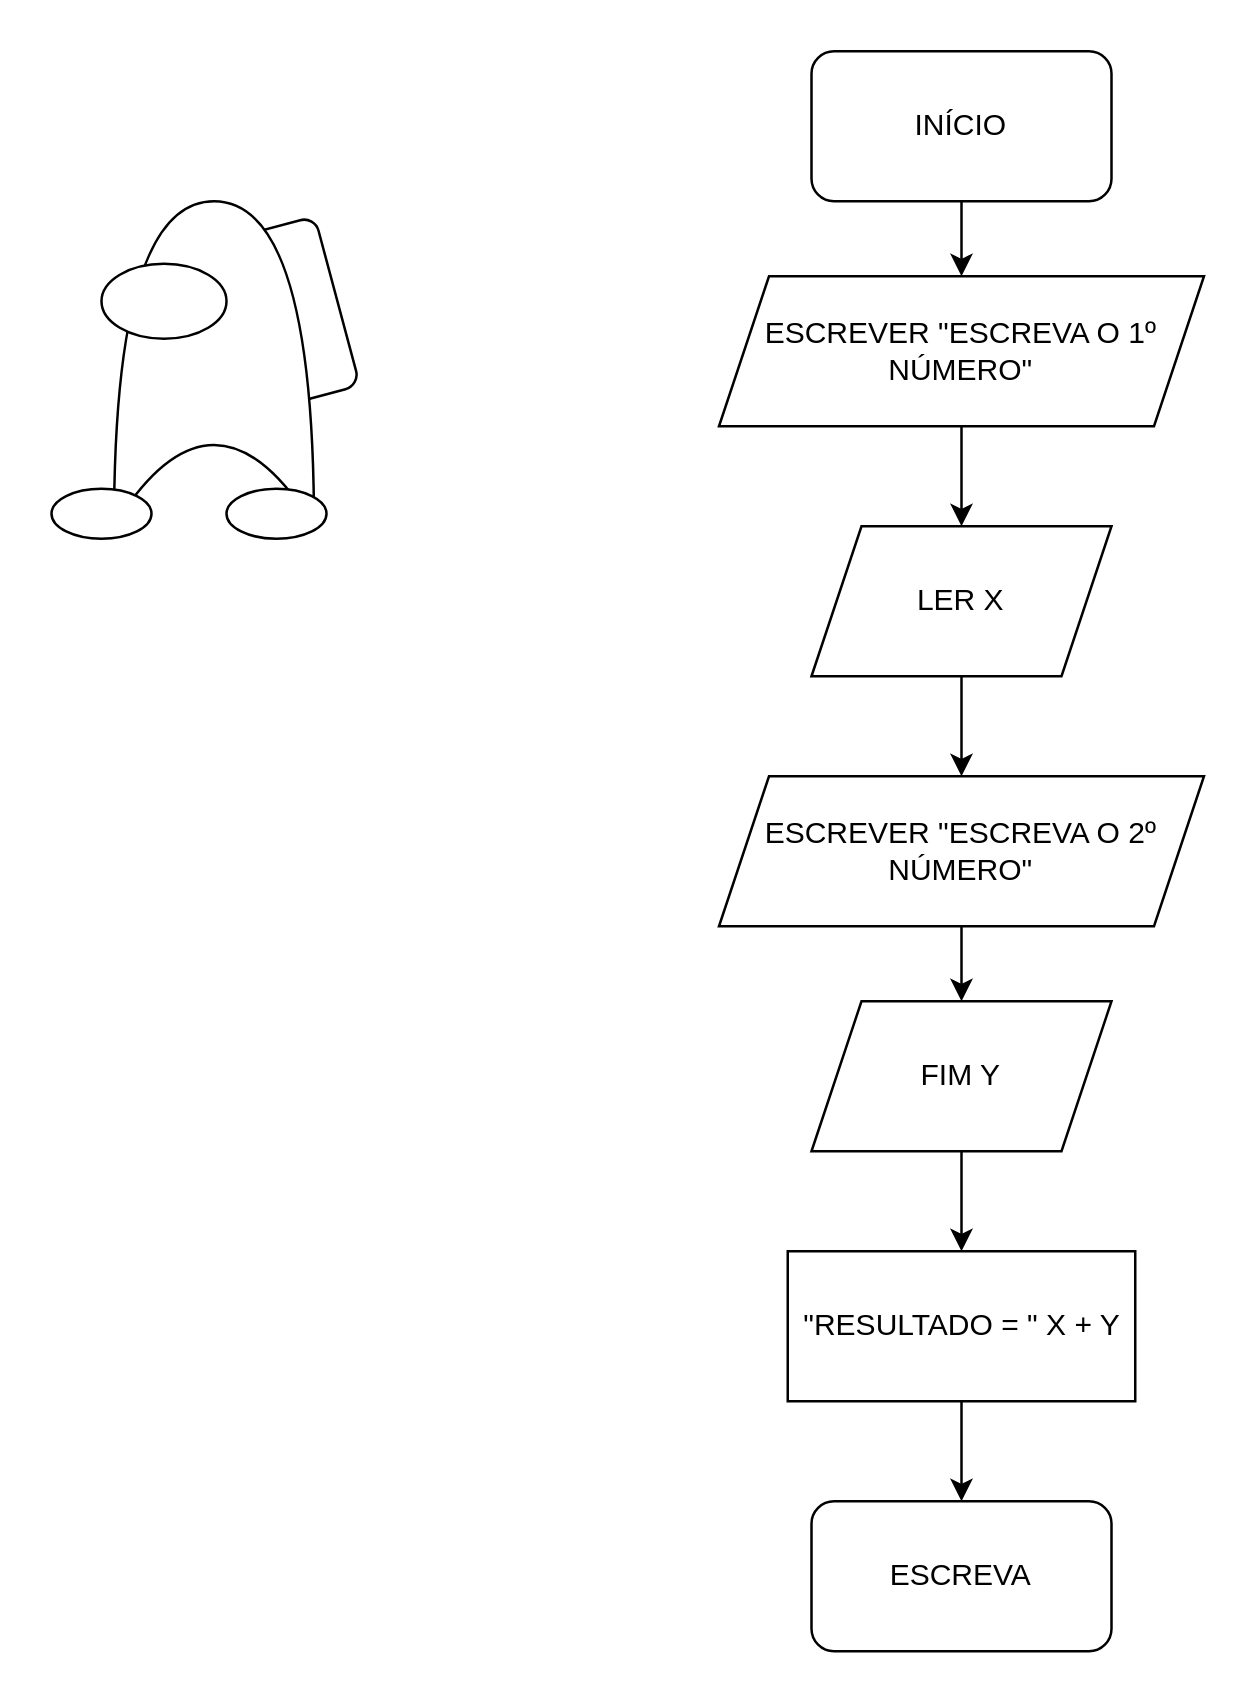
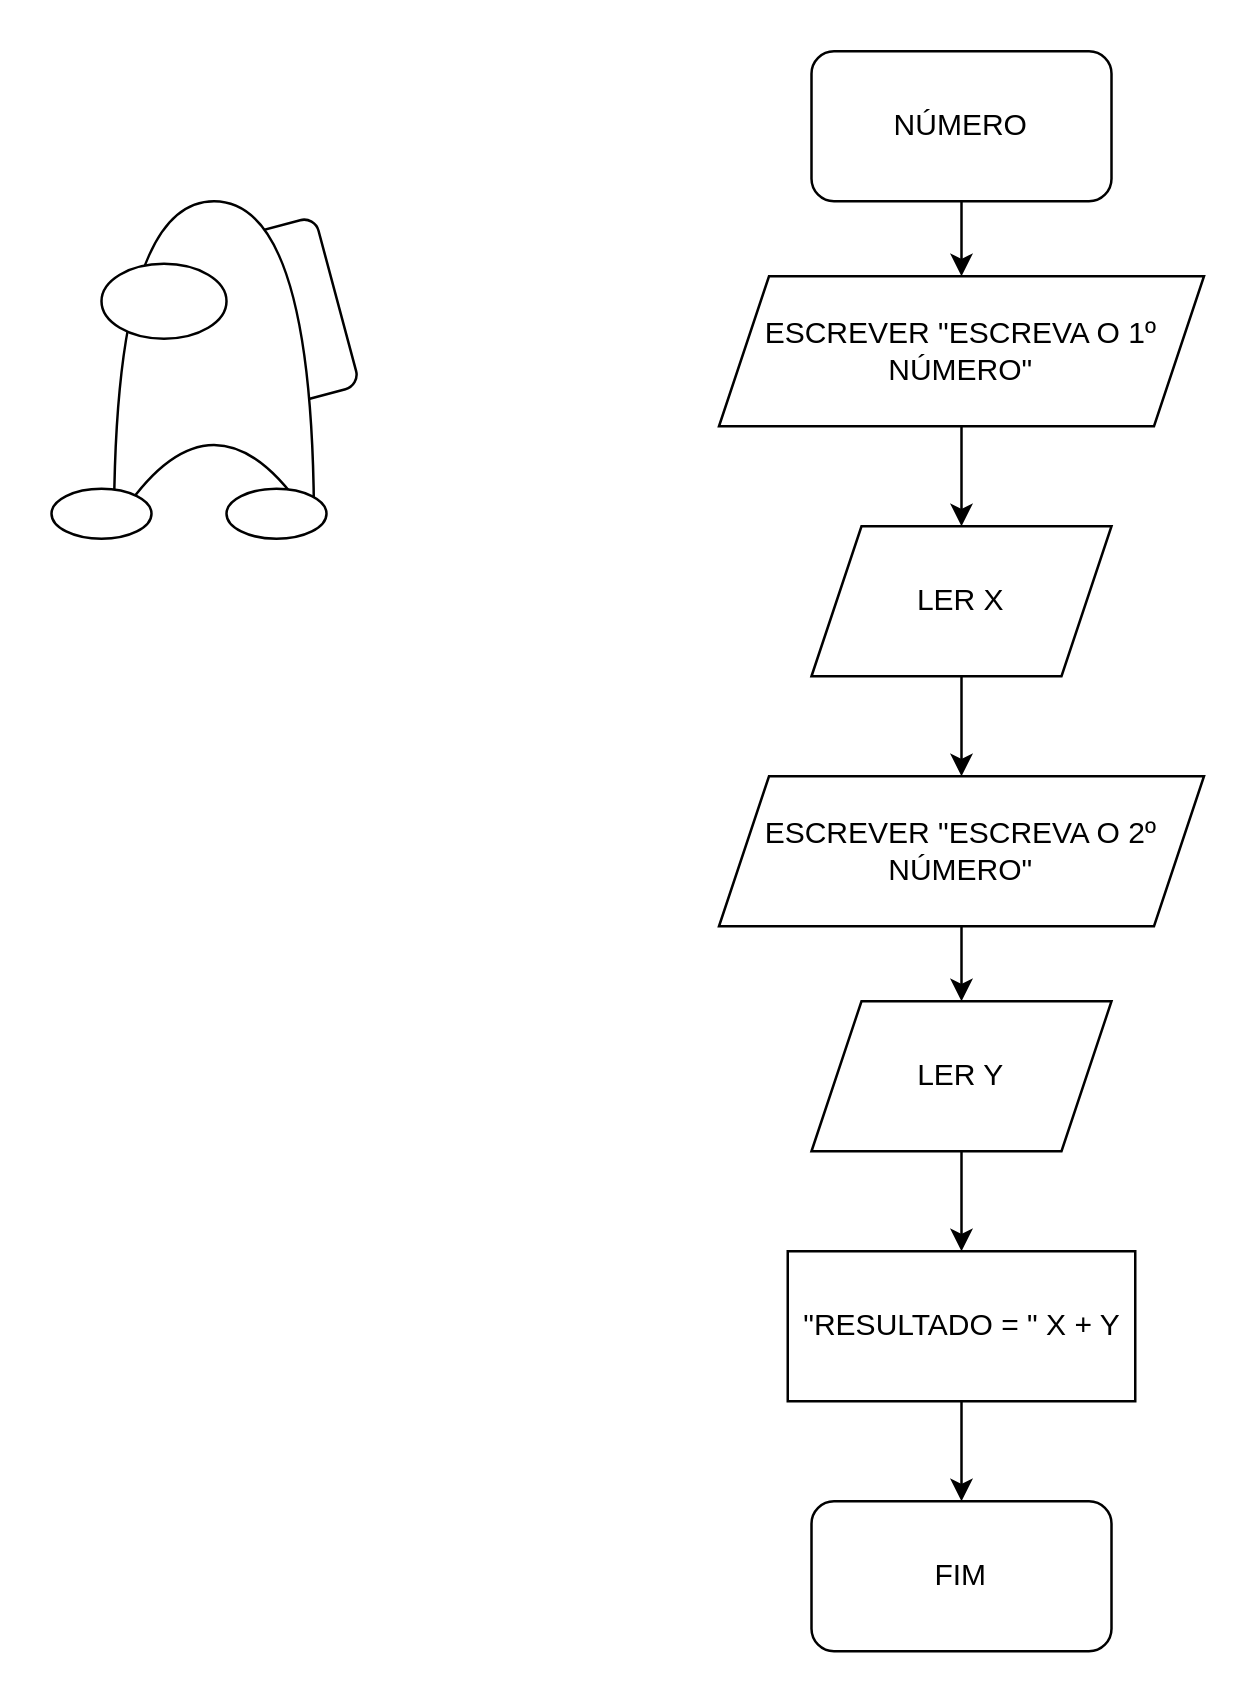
(961, 126) -> (961, 126)
(961, 1076) -> (961, 1076)
(961, 1576) -> (961, 1576)
